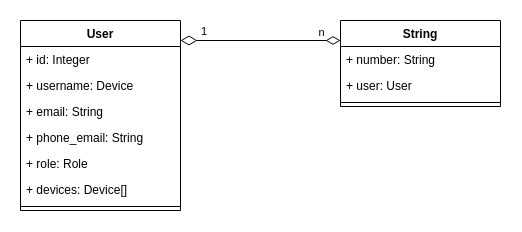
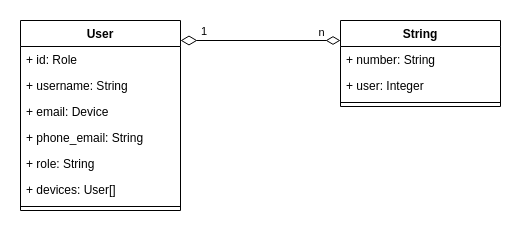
(64, 61) -> (52, 61)
(81, 87) -> (81, 87)
(382, 87) -> (392, 87)
(68, 113) -> (68, 113)
(59, 165) -> (66, 165)
(83, 191) -> (77, 191)
